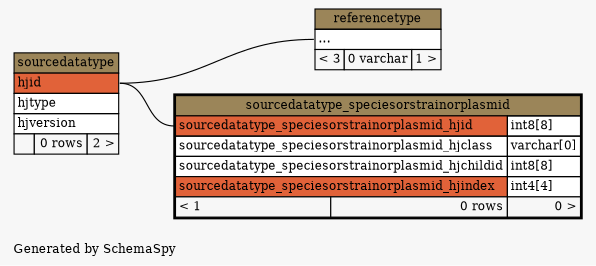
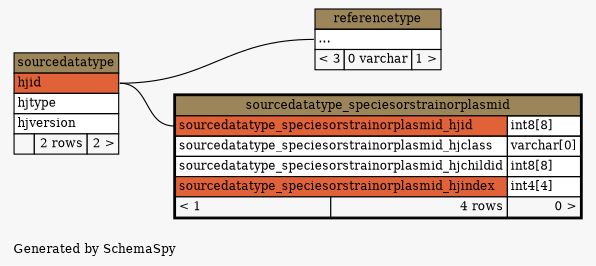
(62, 143) -> (62, 143)
(482, 206) -> (482, 206)
